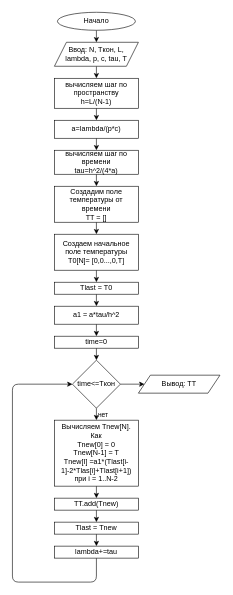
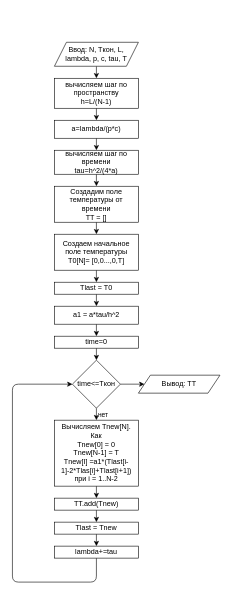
(96, 21) -> none
(96, 34) -> none
